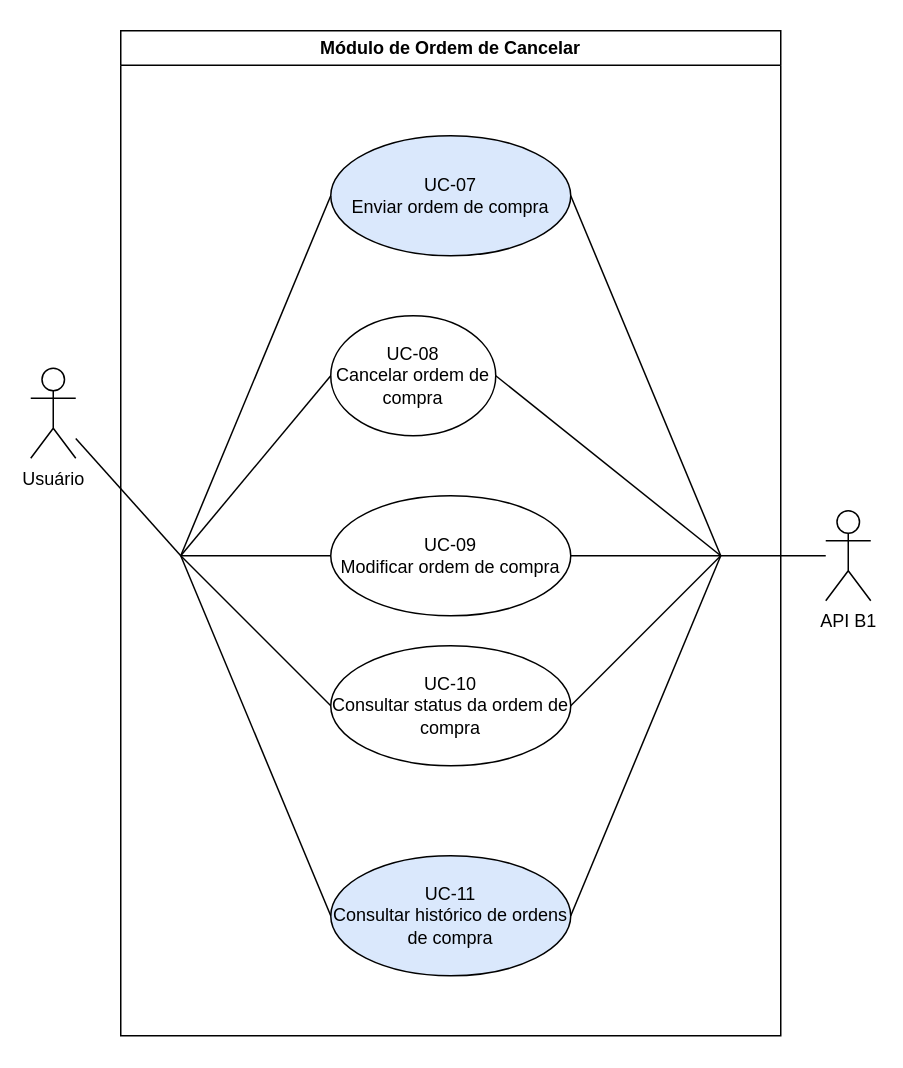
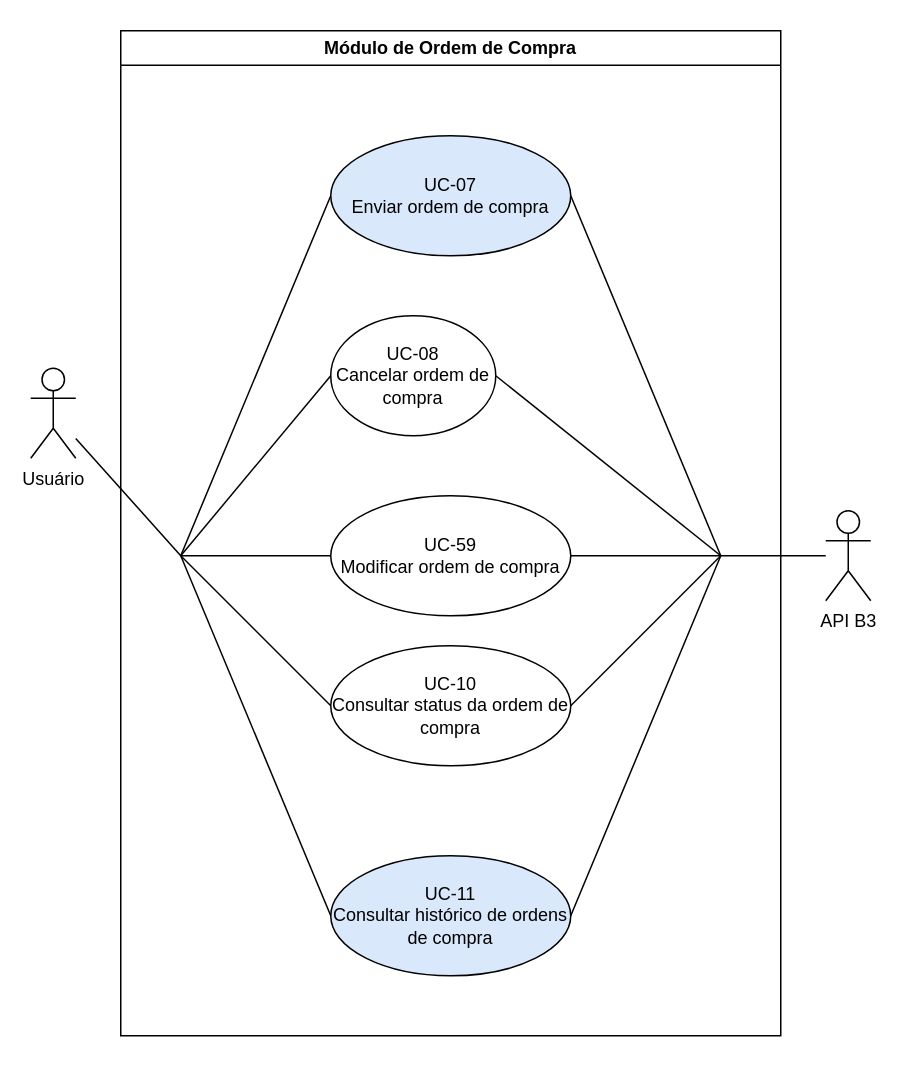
(451, 49) -> (451, 49)
(451, 556) -> (451, 556)
(849, 622) -> (849, 622)
